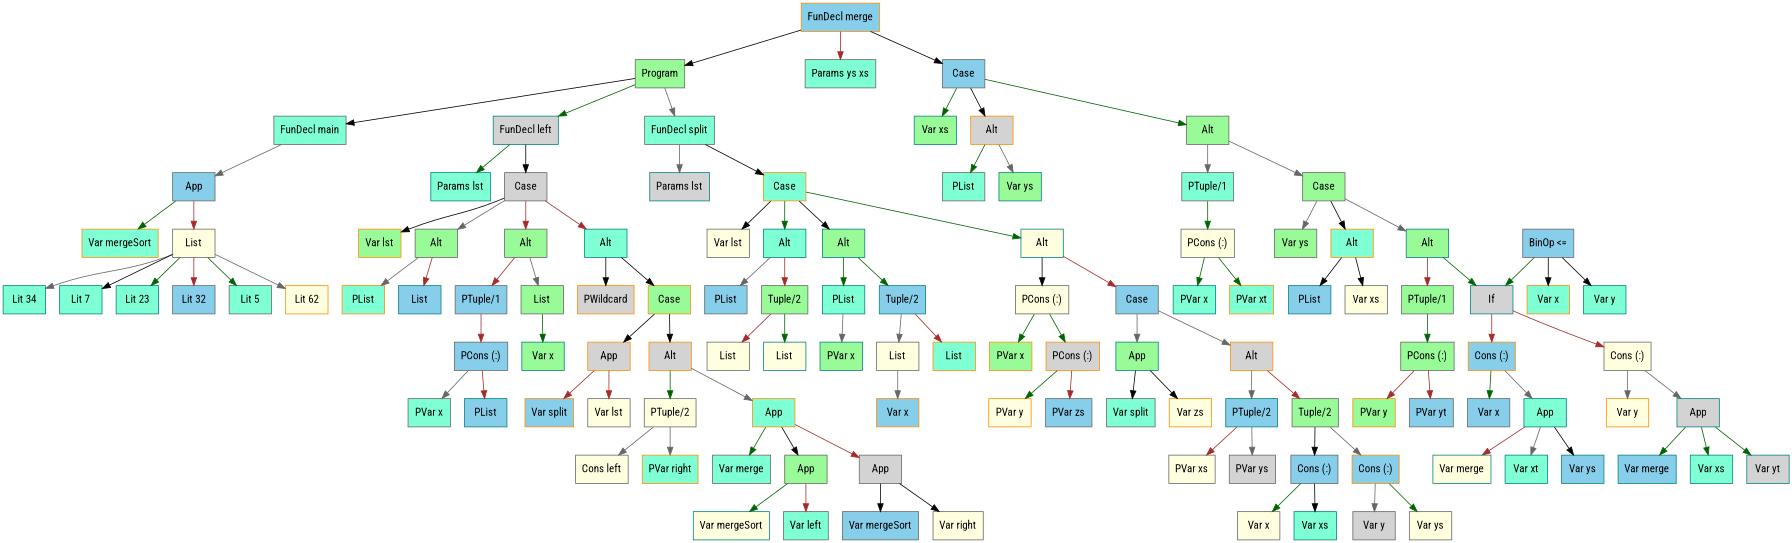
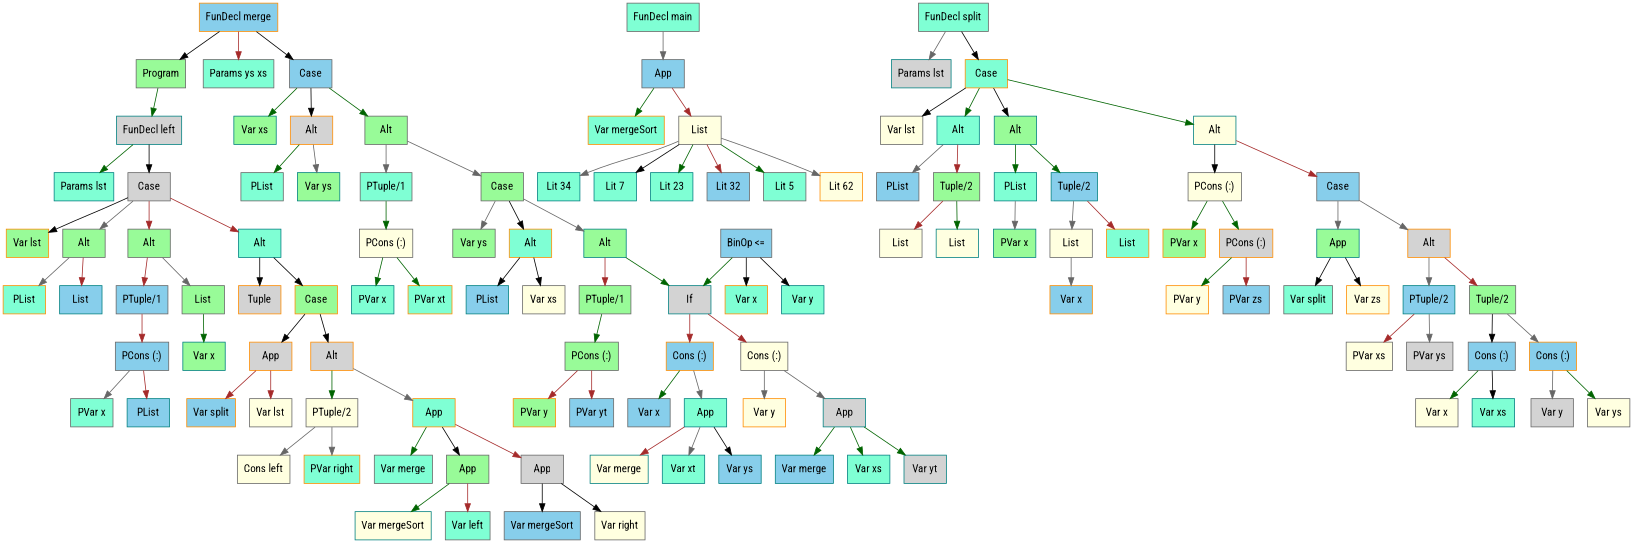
(668, 98) -> none
(495, 101) -> none
(606, 300) -> (260, 300)
